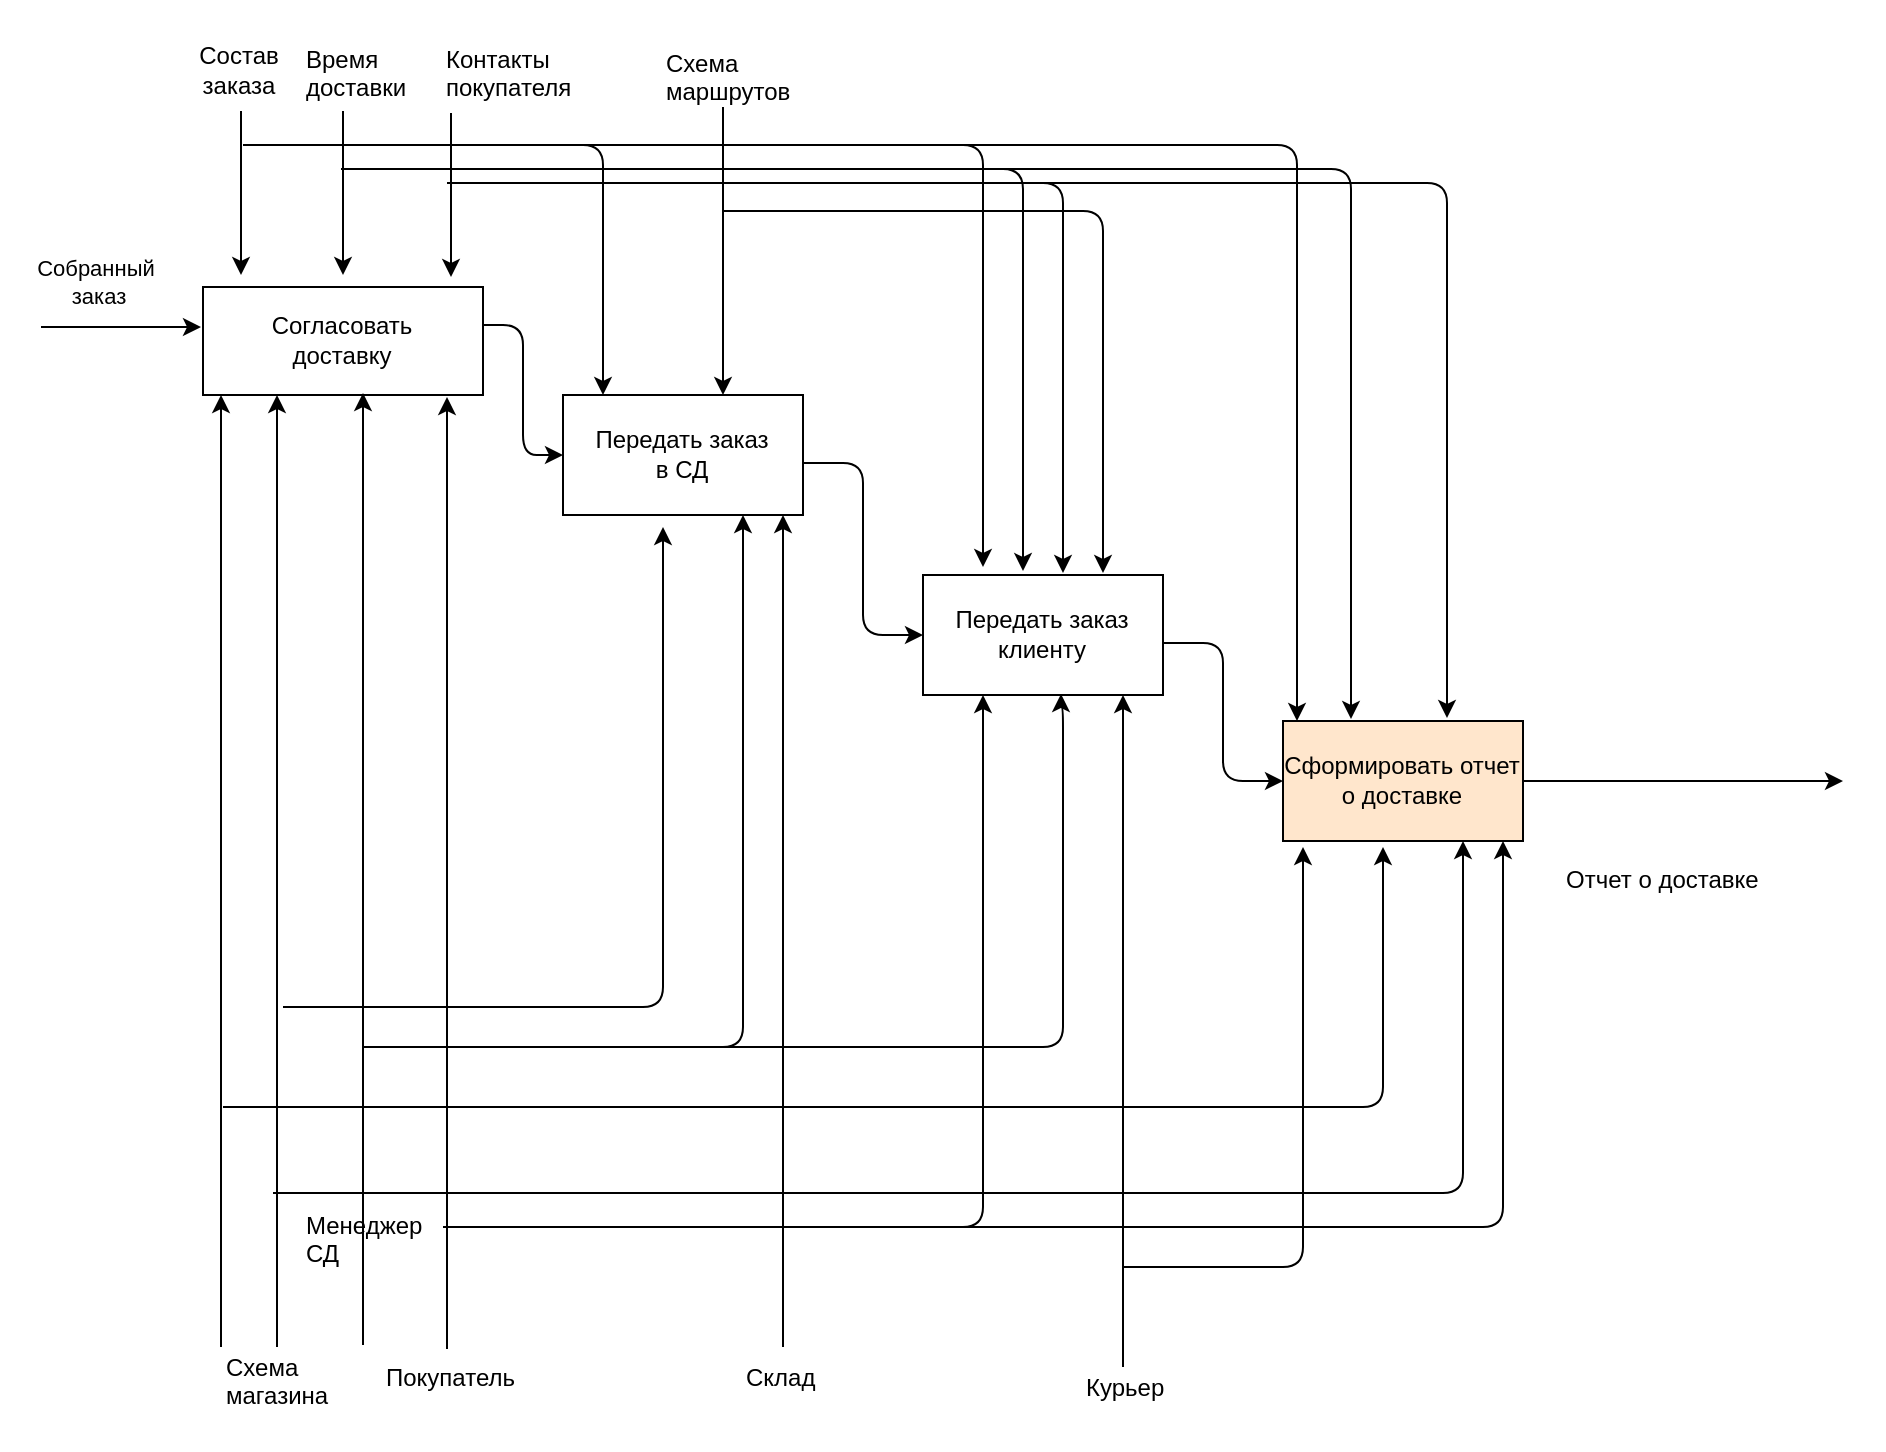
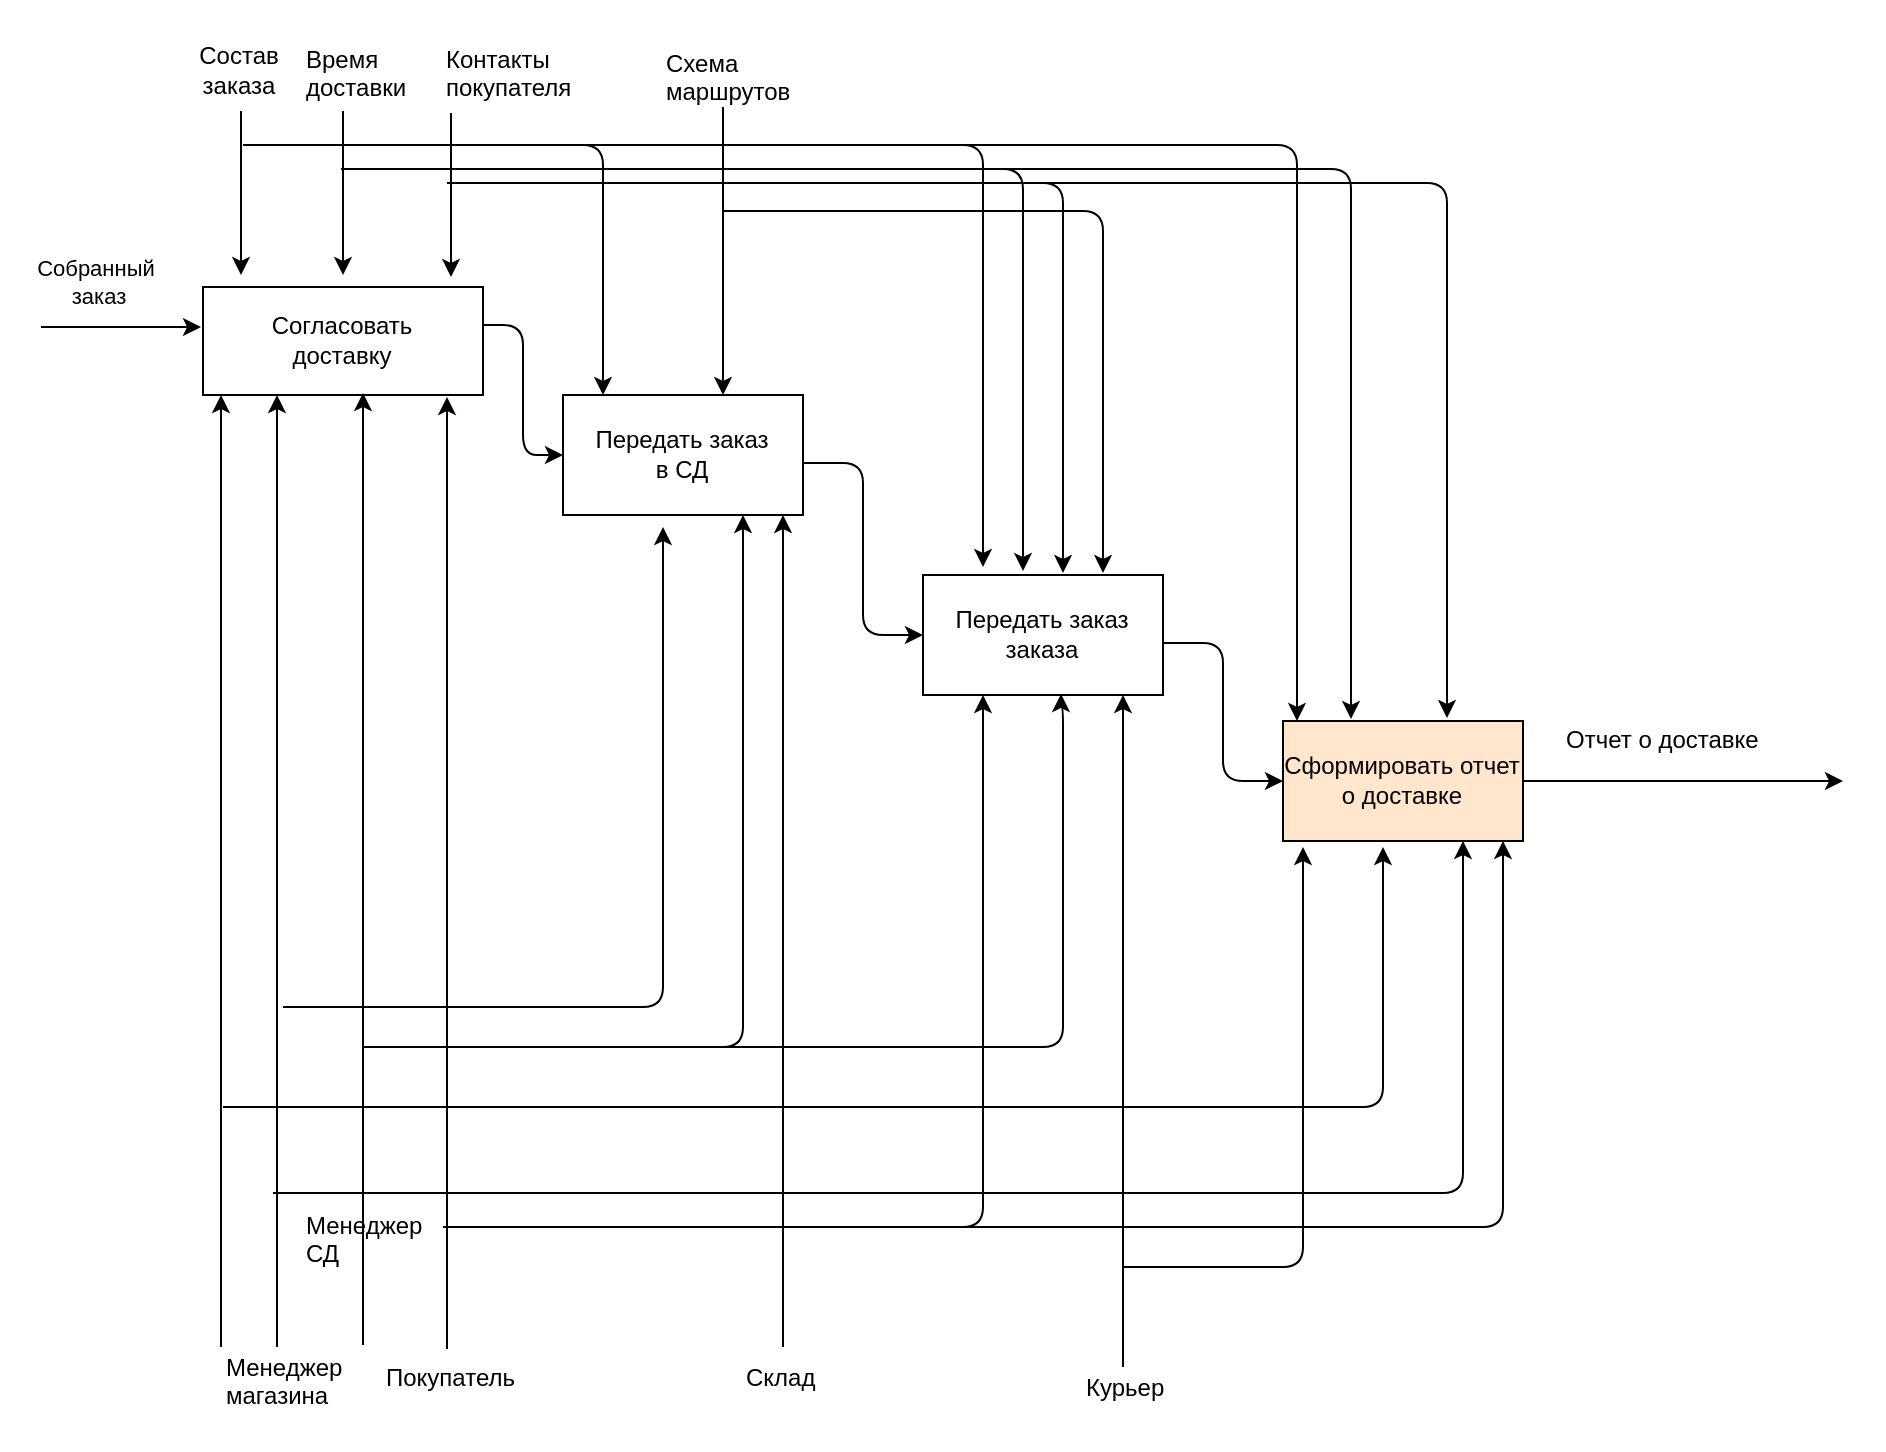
(1043, 635) -> (1043, 635)
(1683, 881) -> (1683, 741)
(281, 1384) -> (281, 1384)
